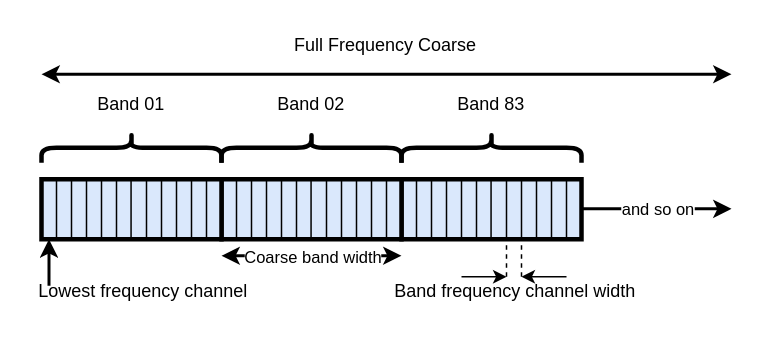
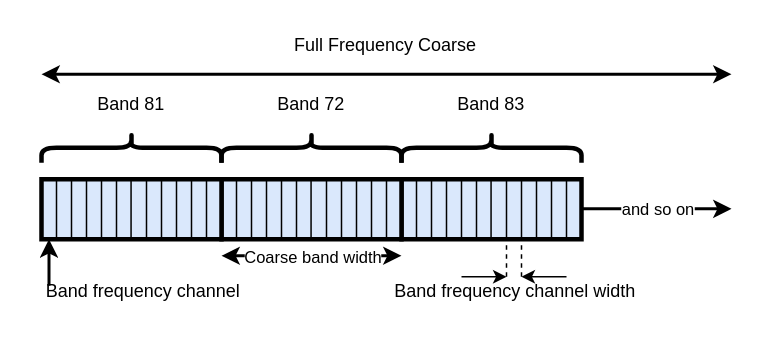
(131, 104) -> (131, 104)
(311, 104) -> (311, 104)
(143, 292) -> (143, 292)
